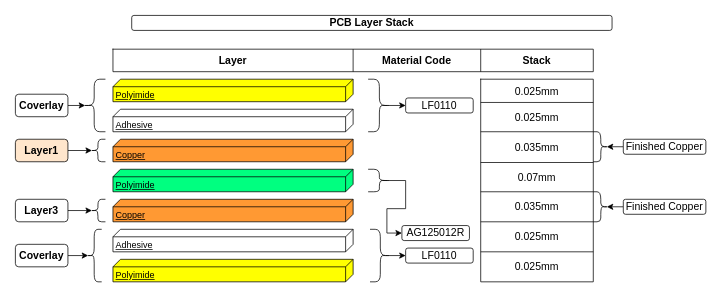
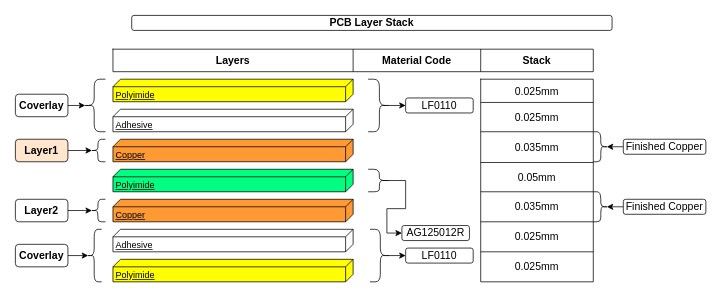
(233, 60) -> (233, 60)
(537, 177) -> (537, 177)
(42, 210) -> (42, 210)
